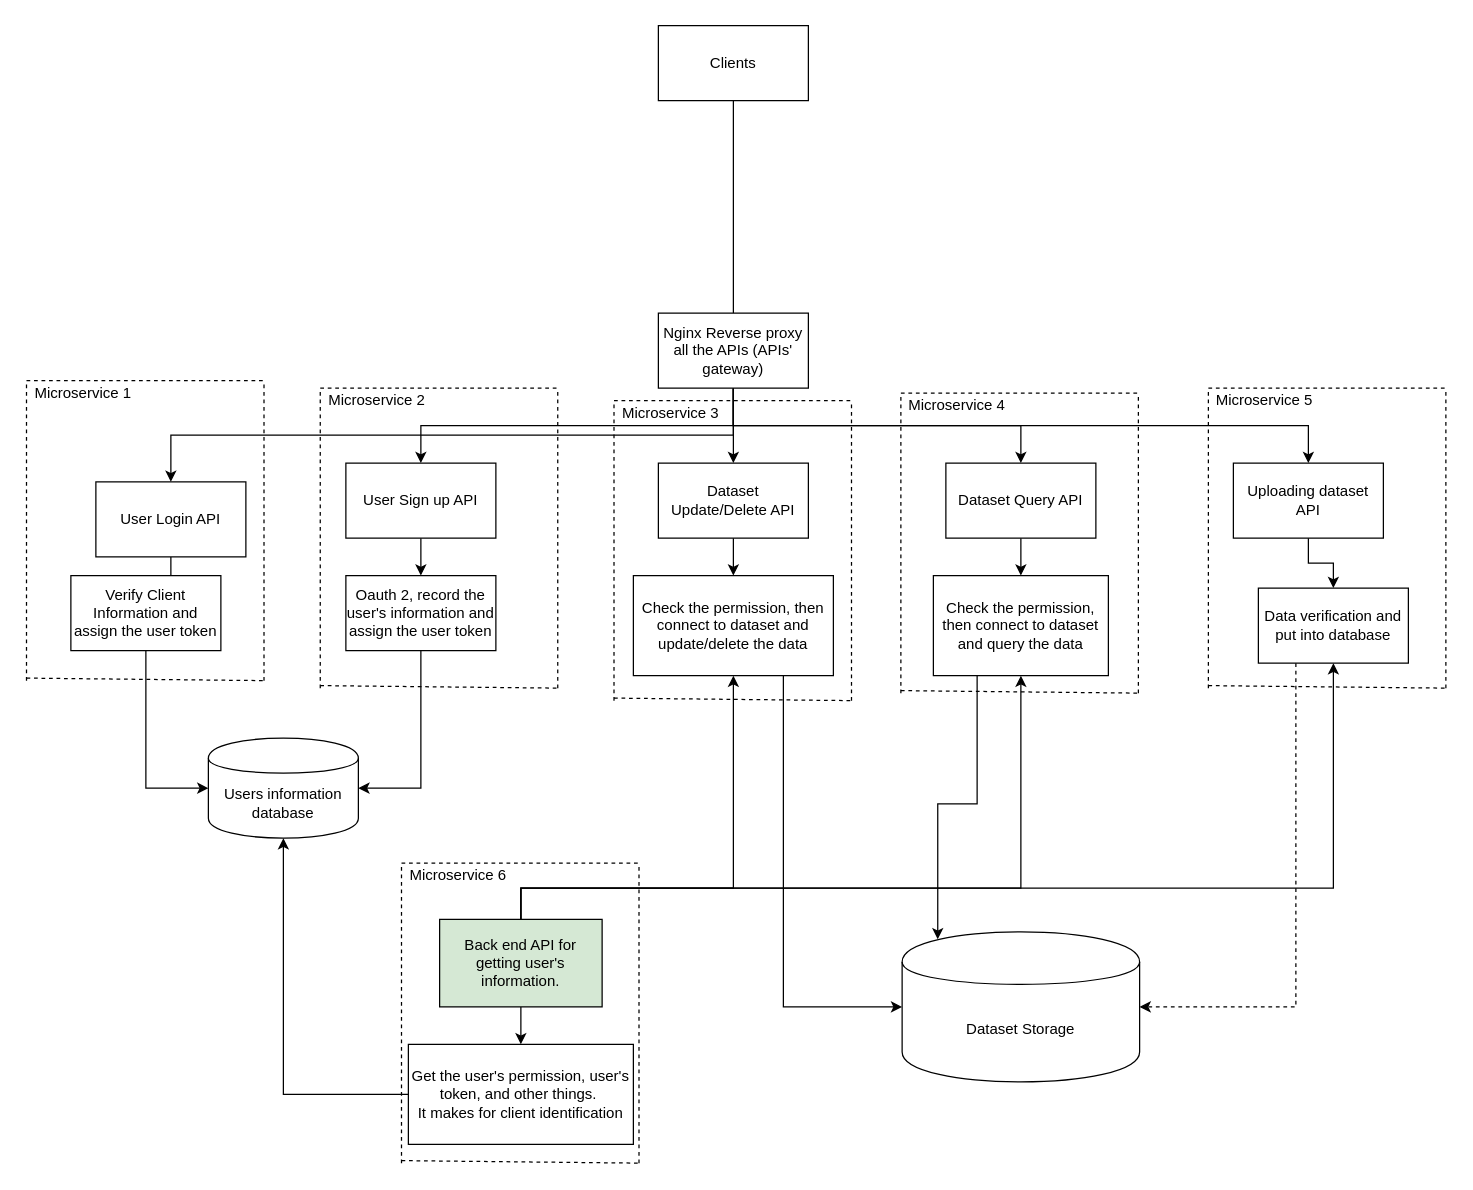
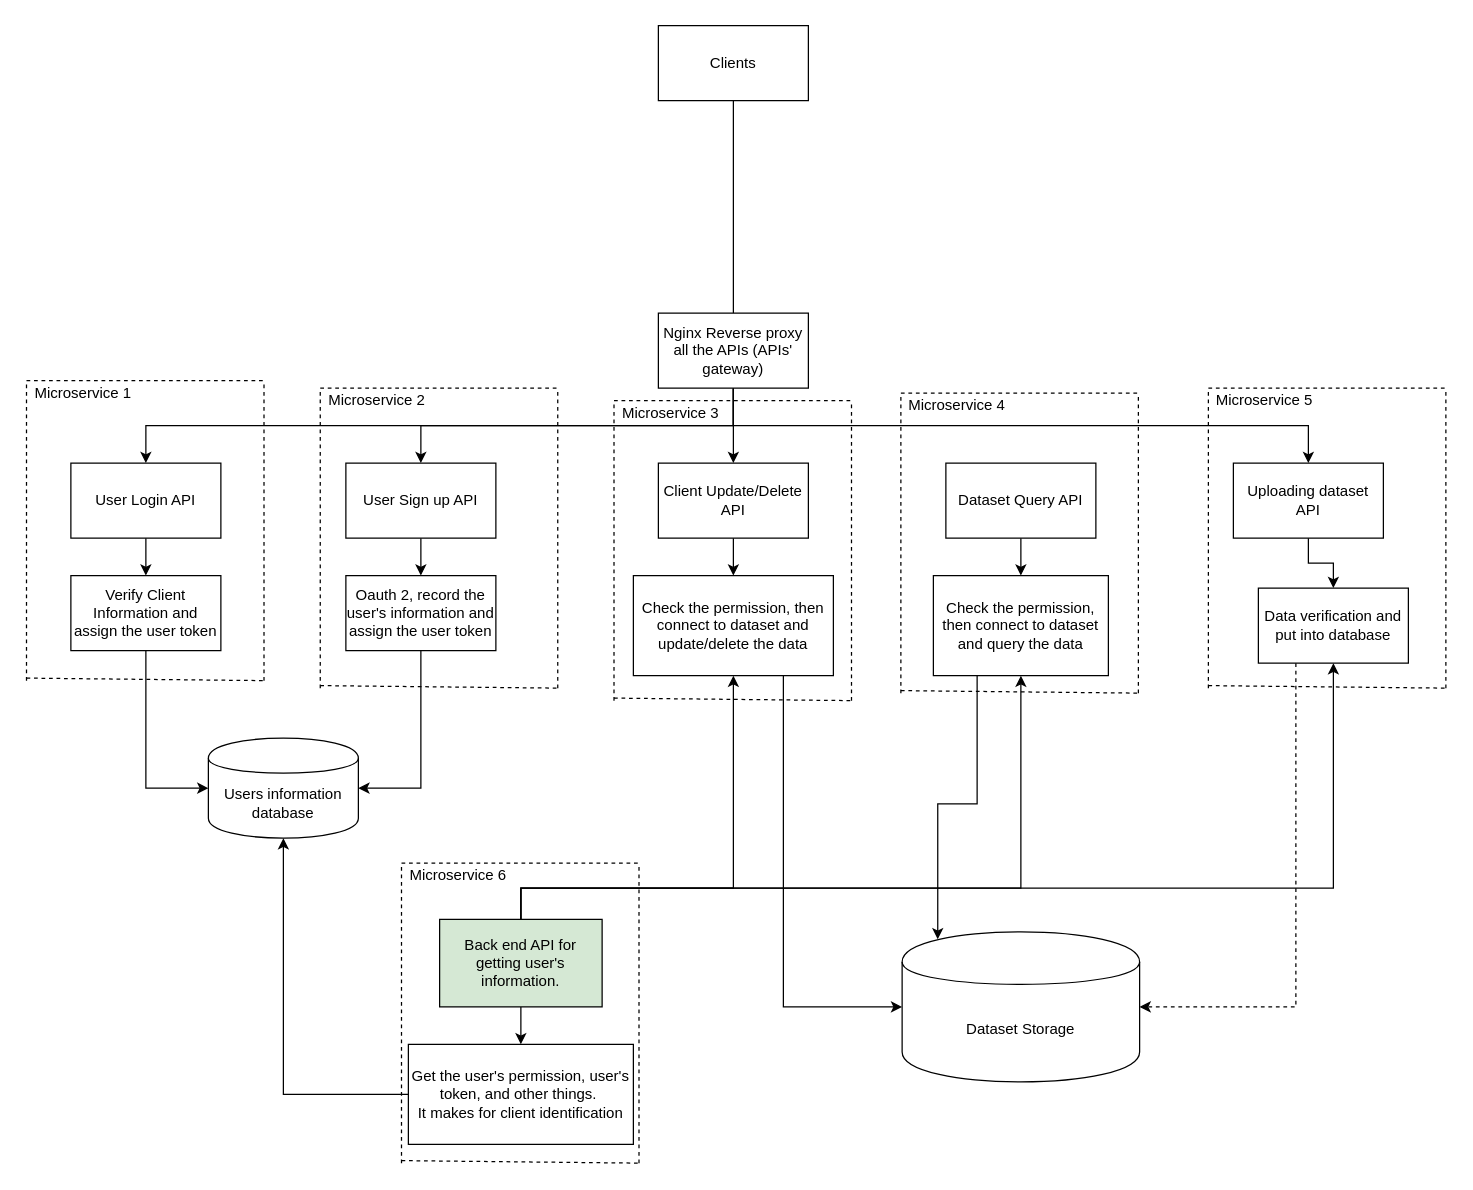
(1021, 441) -> none
(733, 501) -> (733, 501)
(171, 519) -> (146, 501)
